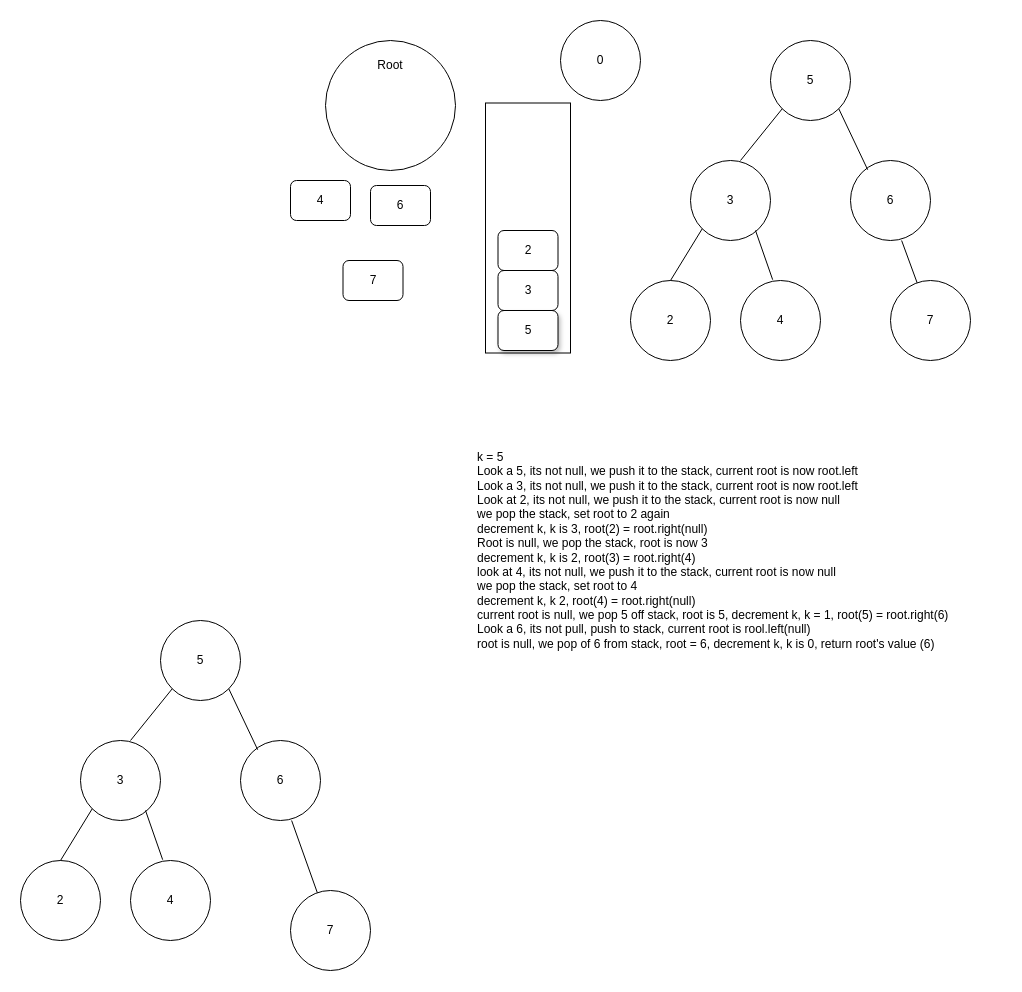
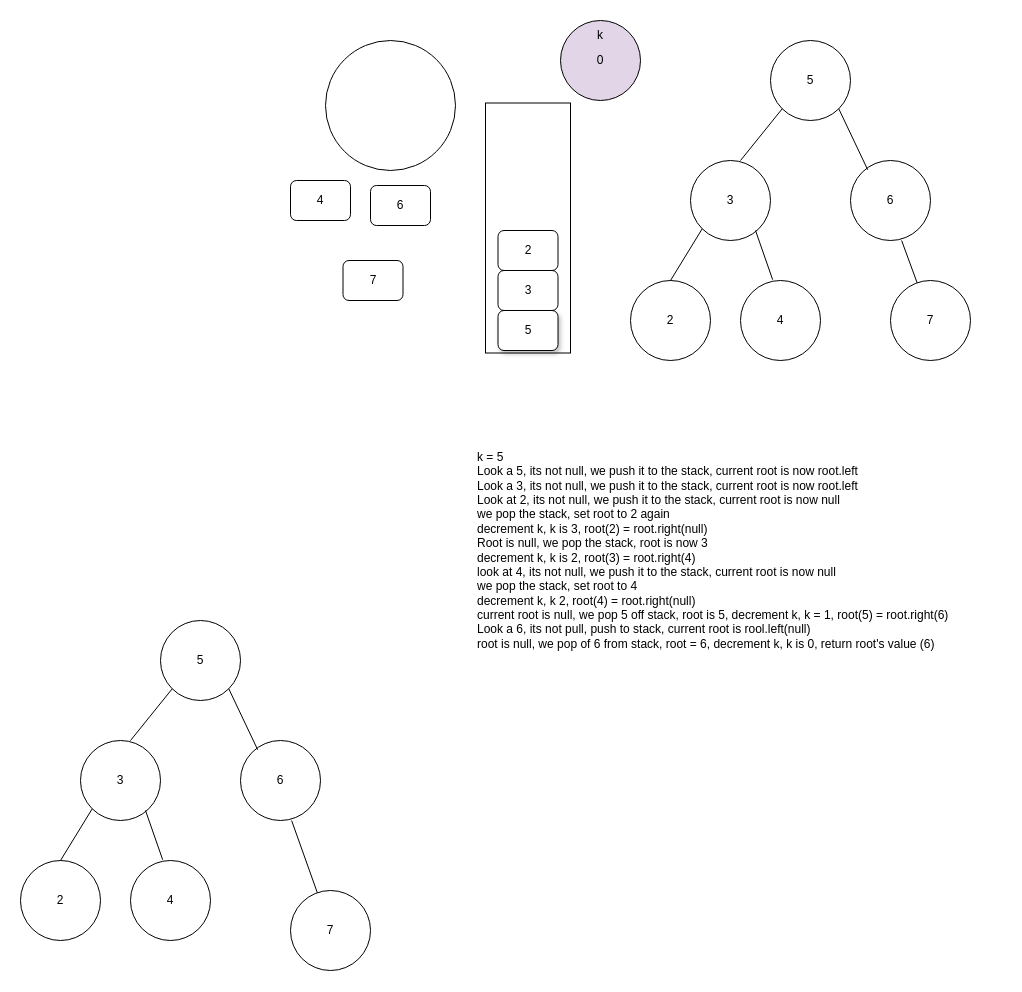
none -> (601, 36)
(601, 61) -> (601, 61)
(391, 66) -> none
